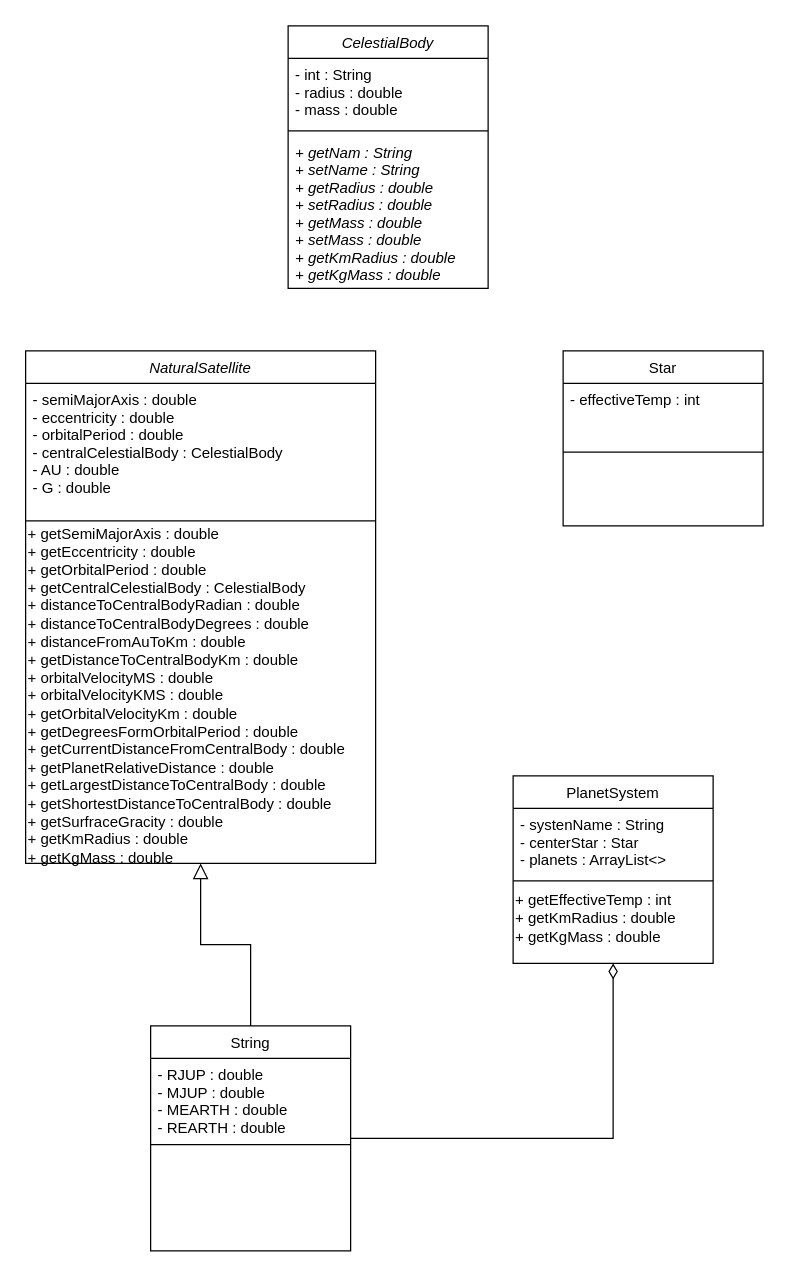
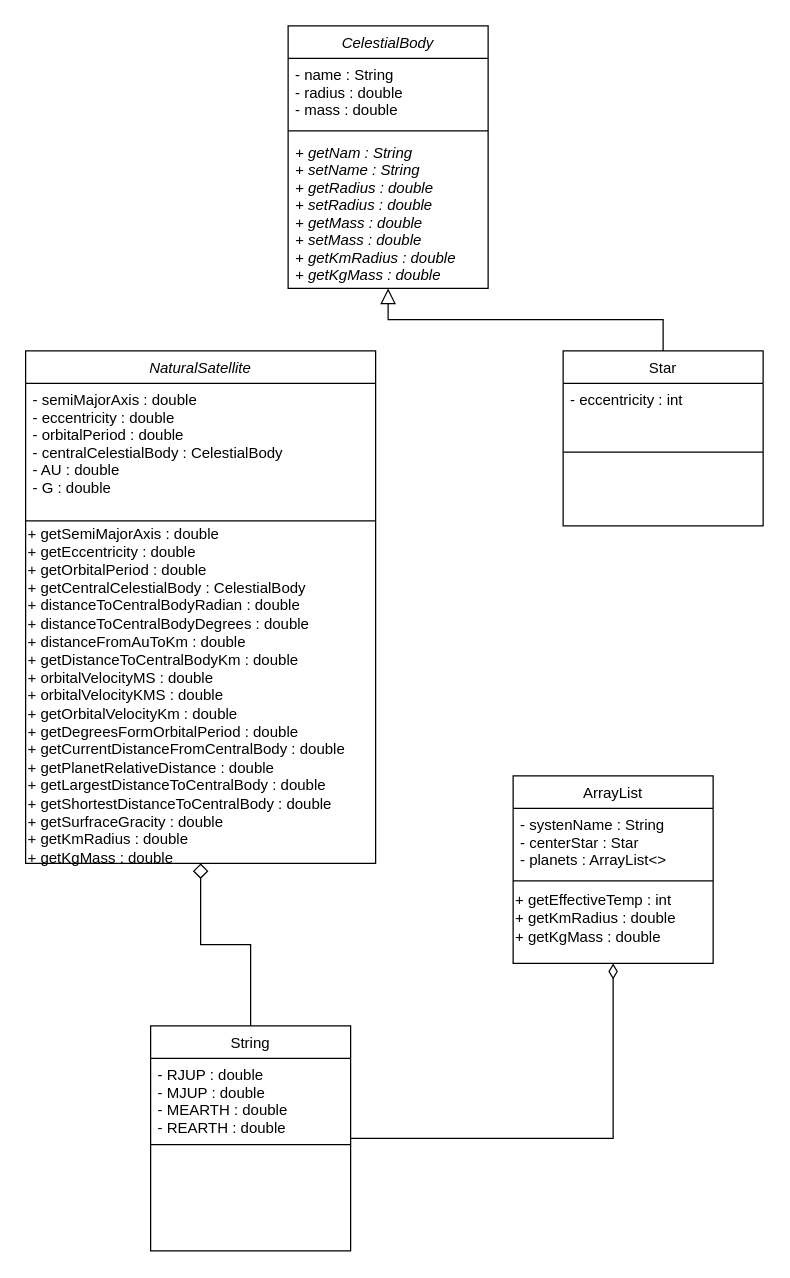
(342, 75) -> (348, 75)
none -> (533, 319)
(647, 400) -> (640, 400)
(613, 793) -> (613, 793)
(201, 879) -> (201, 879)
